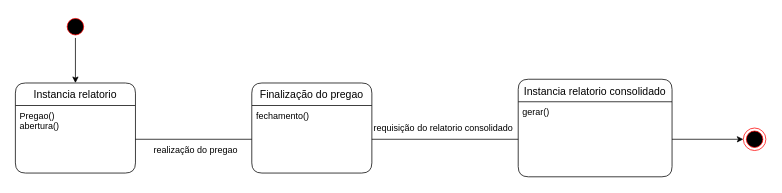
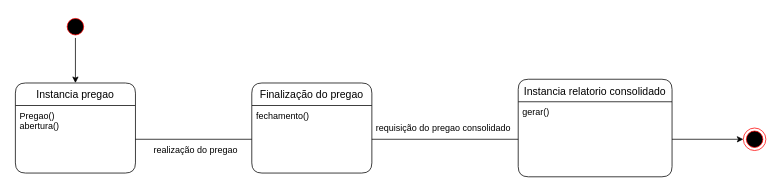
(75, 95) -> (75, 95)
(443, 128) -> (443, 128)
